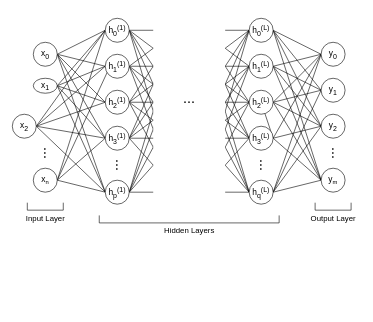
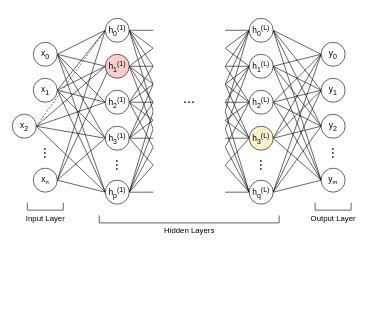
(85, 59) -> (85, 59)
(117, 66) -> (117, 66)
(45, 86) -> (45, 90)
(268, 123) -> (289, 123)
(261, 138) -> (261, 138)
